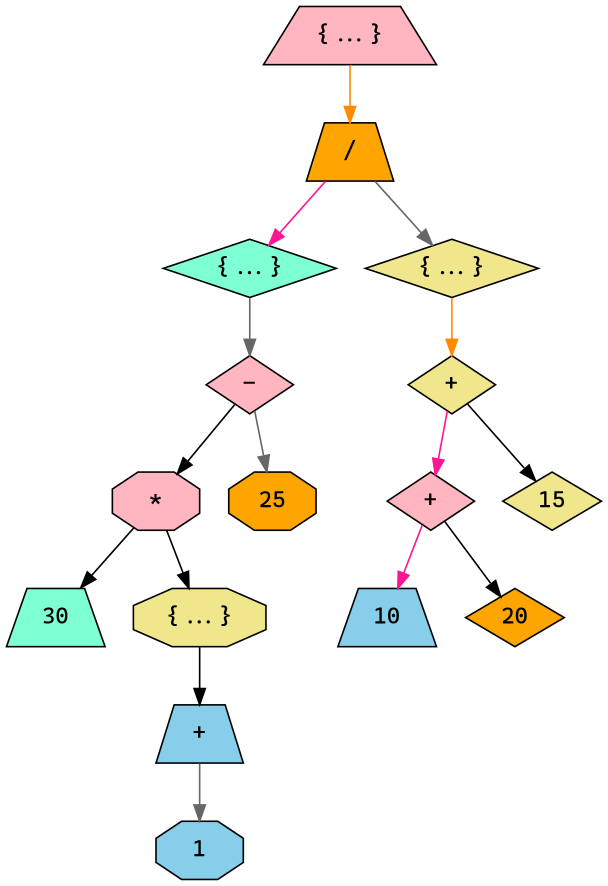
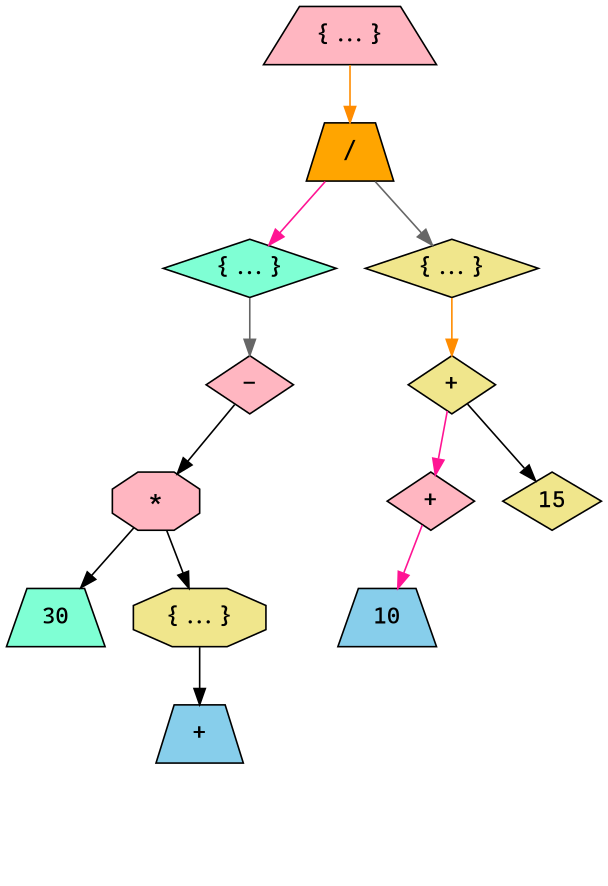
(272, 501) -> none
(515, 618) -> none
(200, 850) -> none
